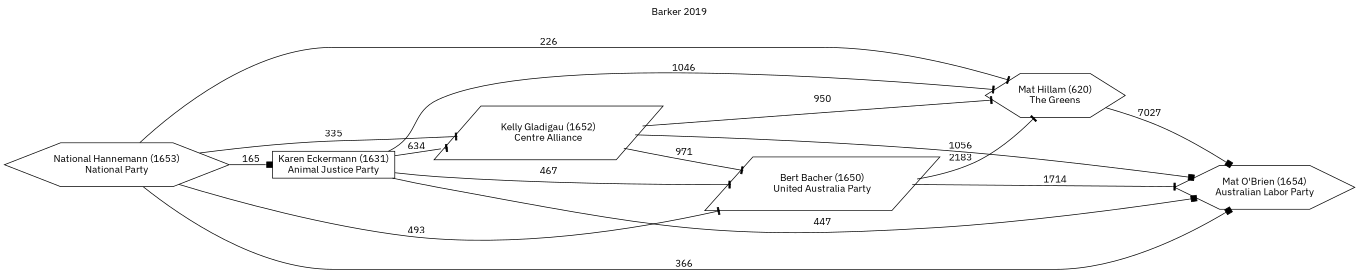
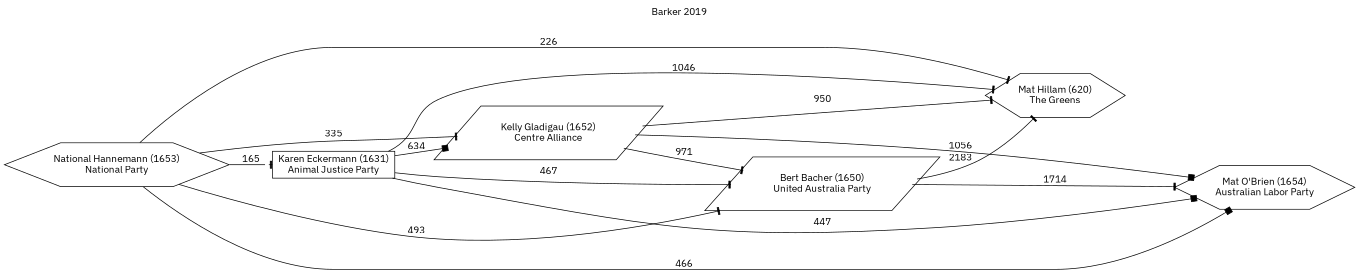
(1168, 130) -> none
(418, 152) -> (418, 152)
(247, 165) -> (247, 165)
(684, 264) -> (684, 264)
